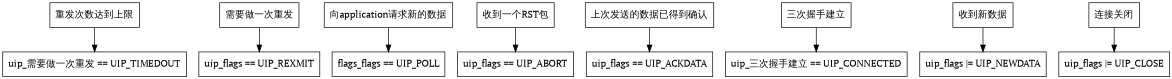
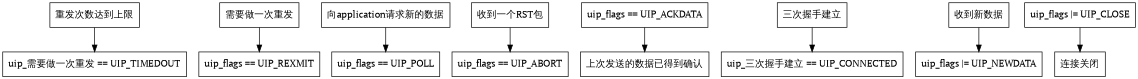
(650, 36) -> (645, 36)
(1114, 36) -> (1080, 36)
(388, 64) -> (386, 64)
